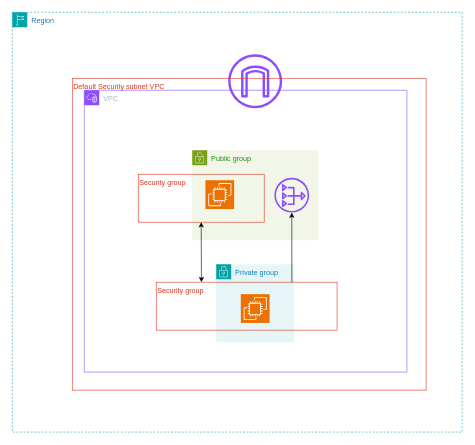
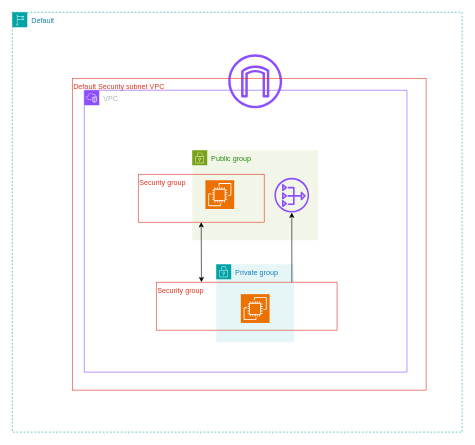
(43, 21) -> (45, 21)
